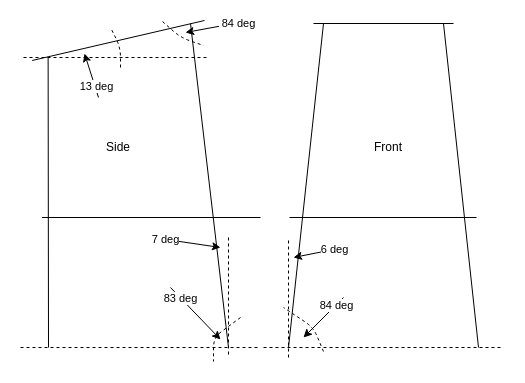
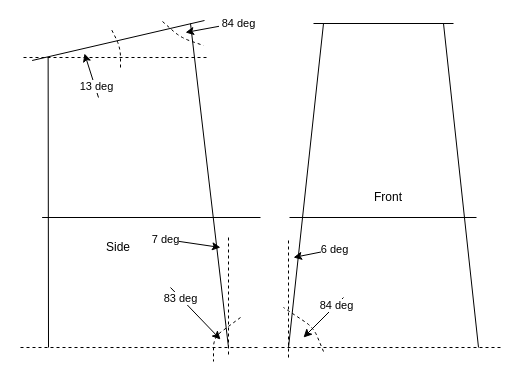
(119, 148) -> (119, 248)
(389, 148) -> (389, 198)
